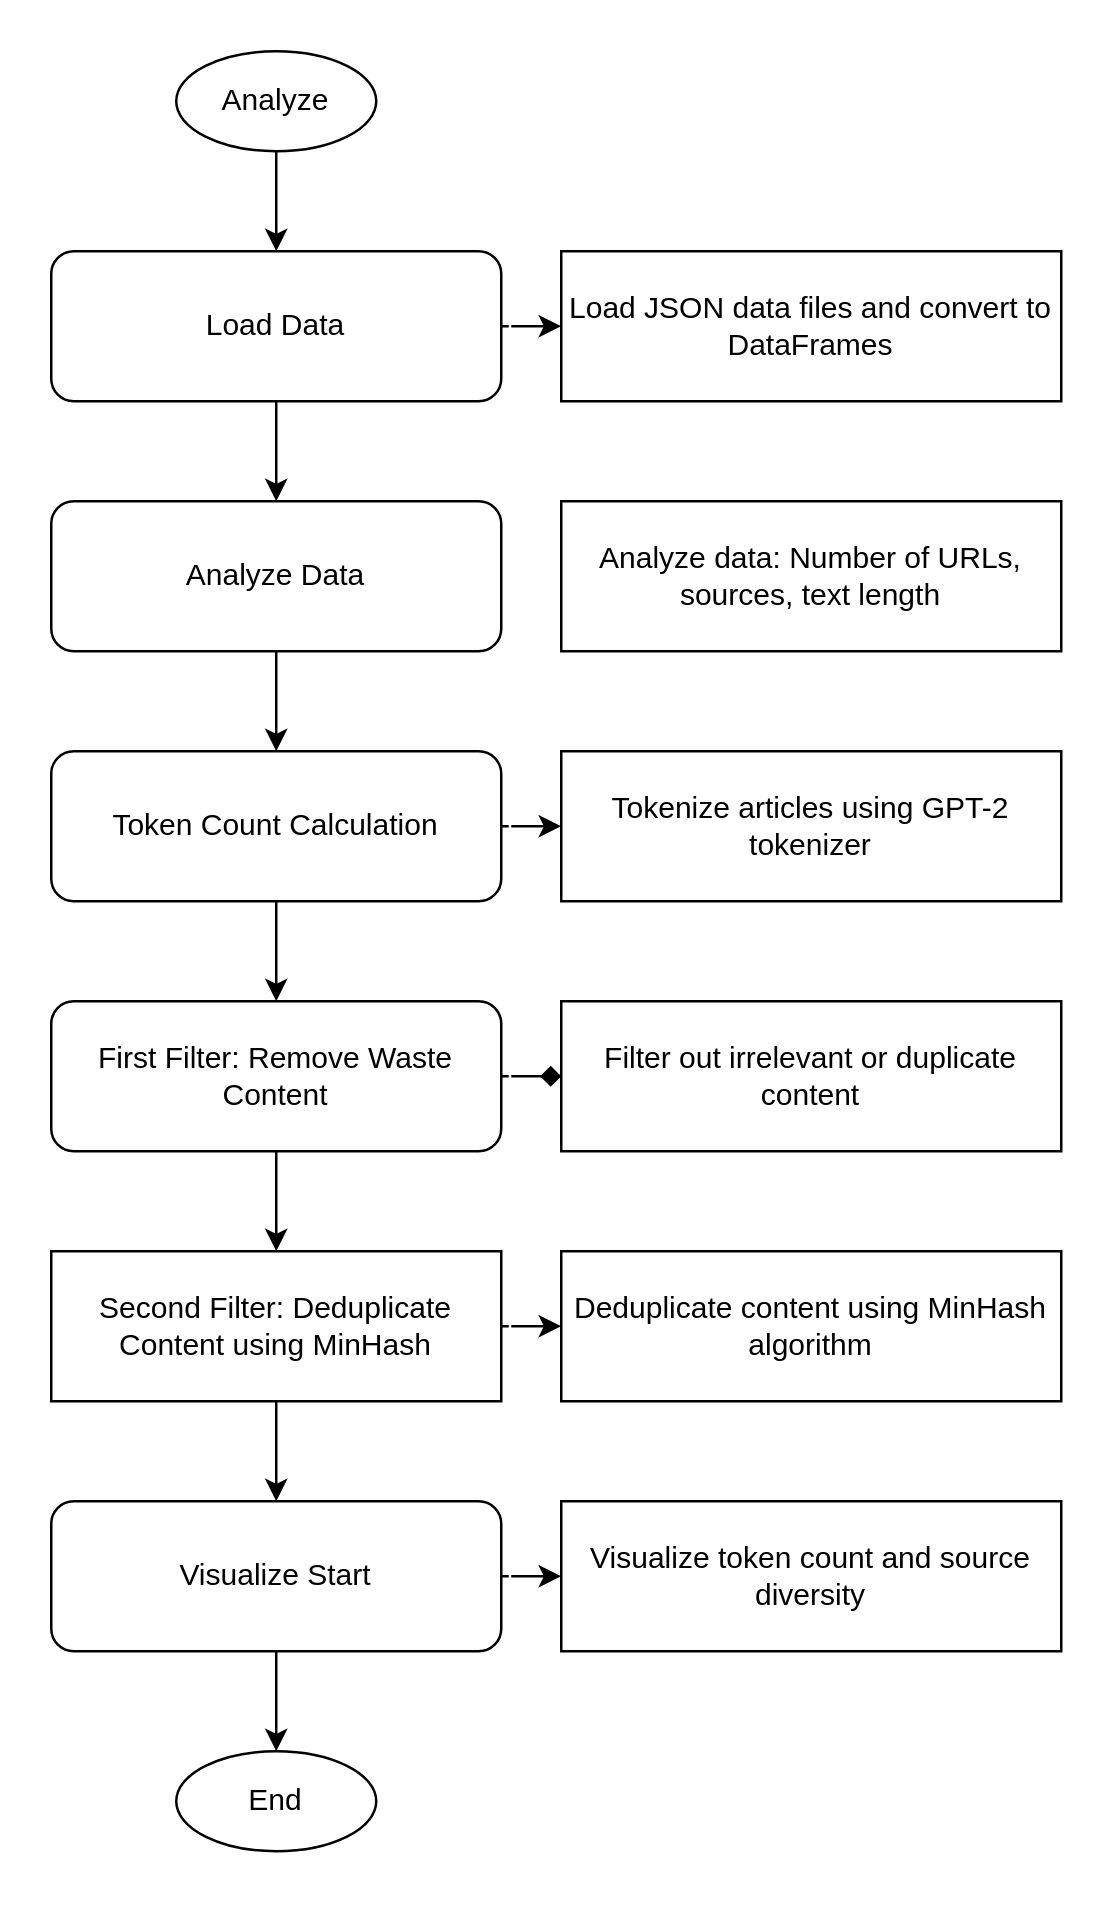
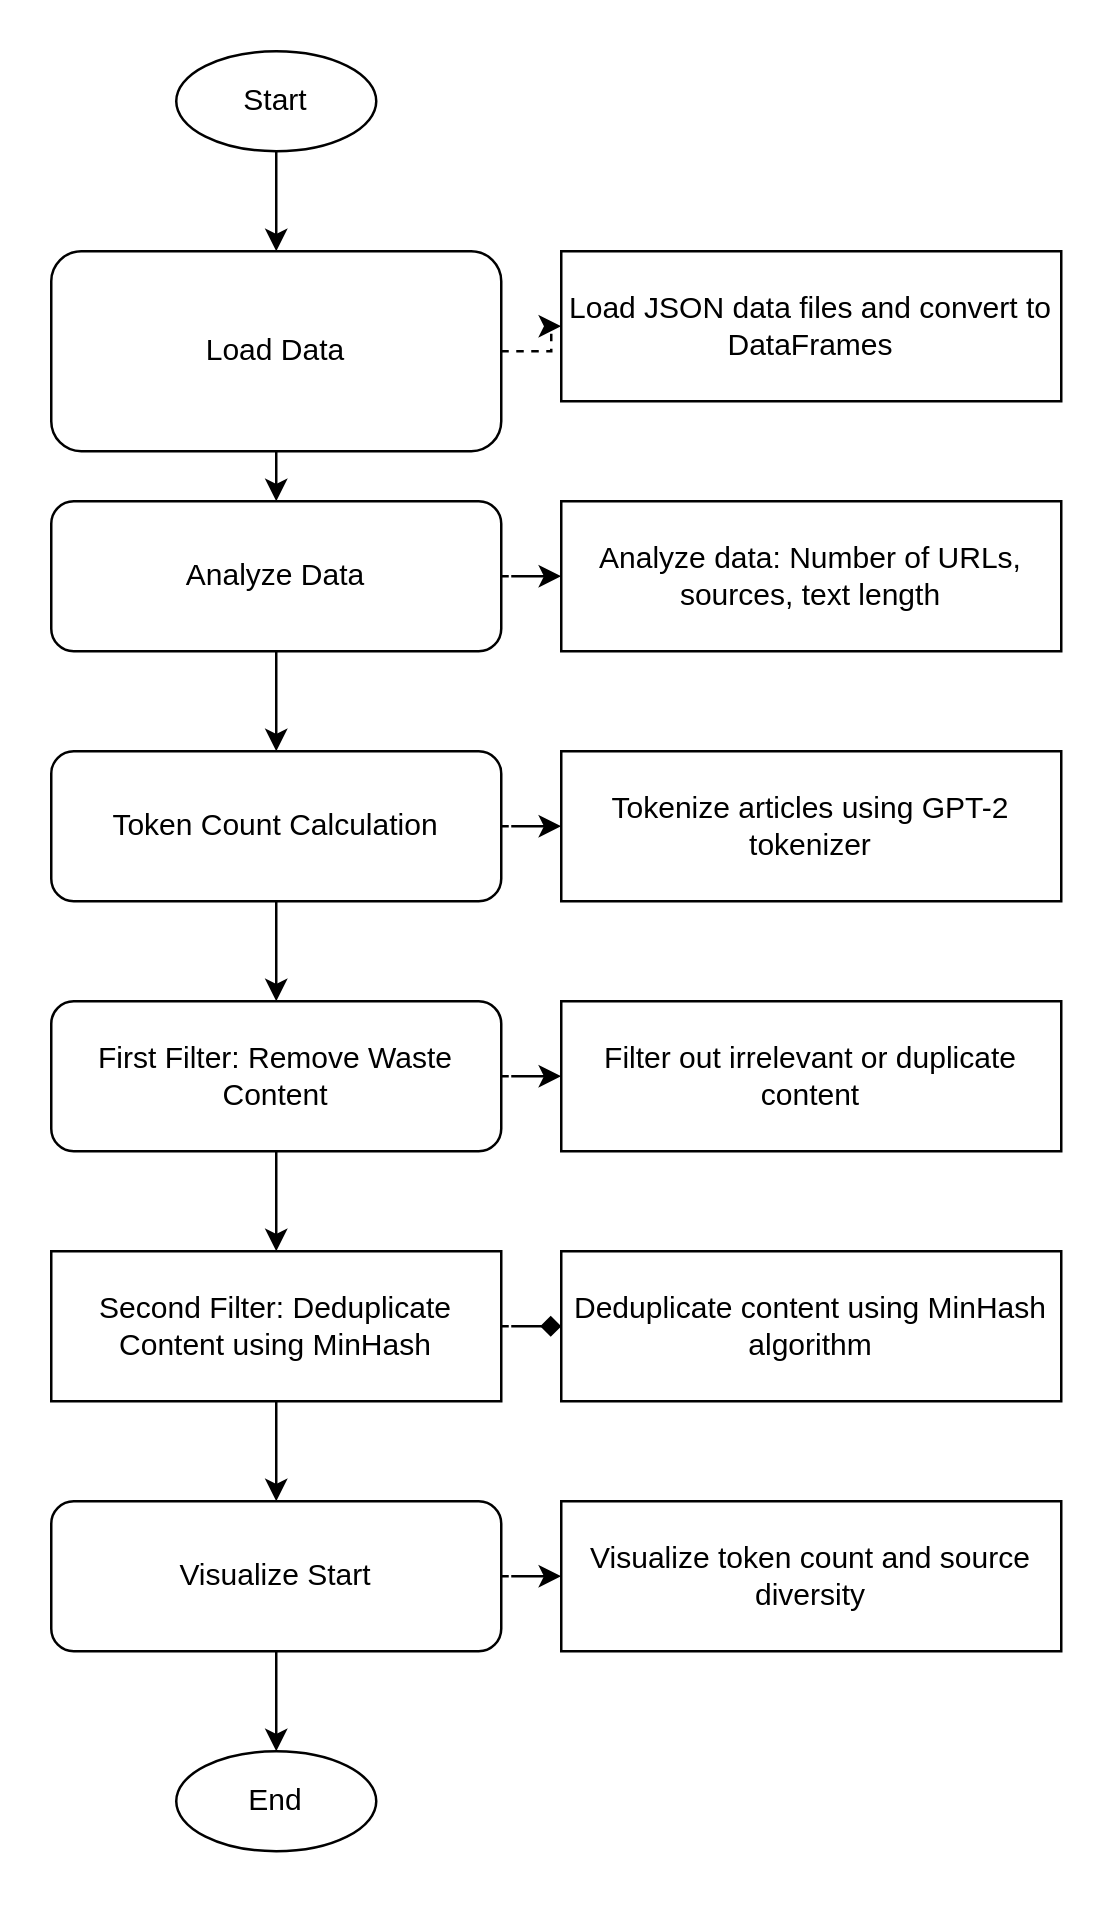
(276, 101) -> (276, 101)
(276, 326) -> (276, 351)
none -> (539, 576)
(541, 1076) -> (542, 1076)
(542, 1326) -> (541, 1326)
